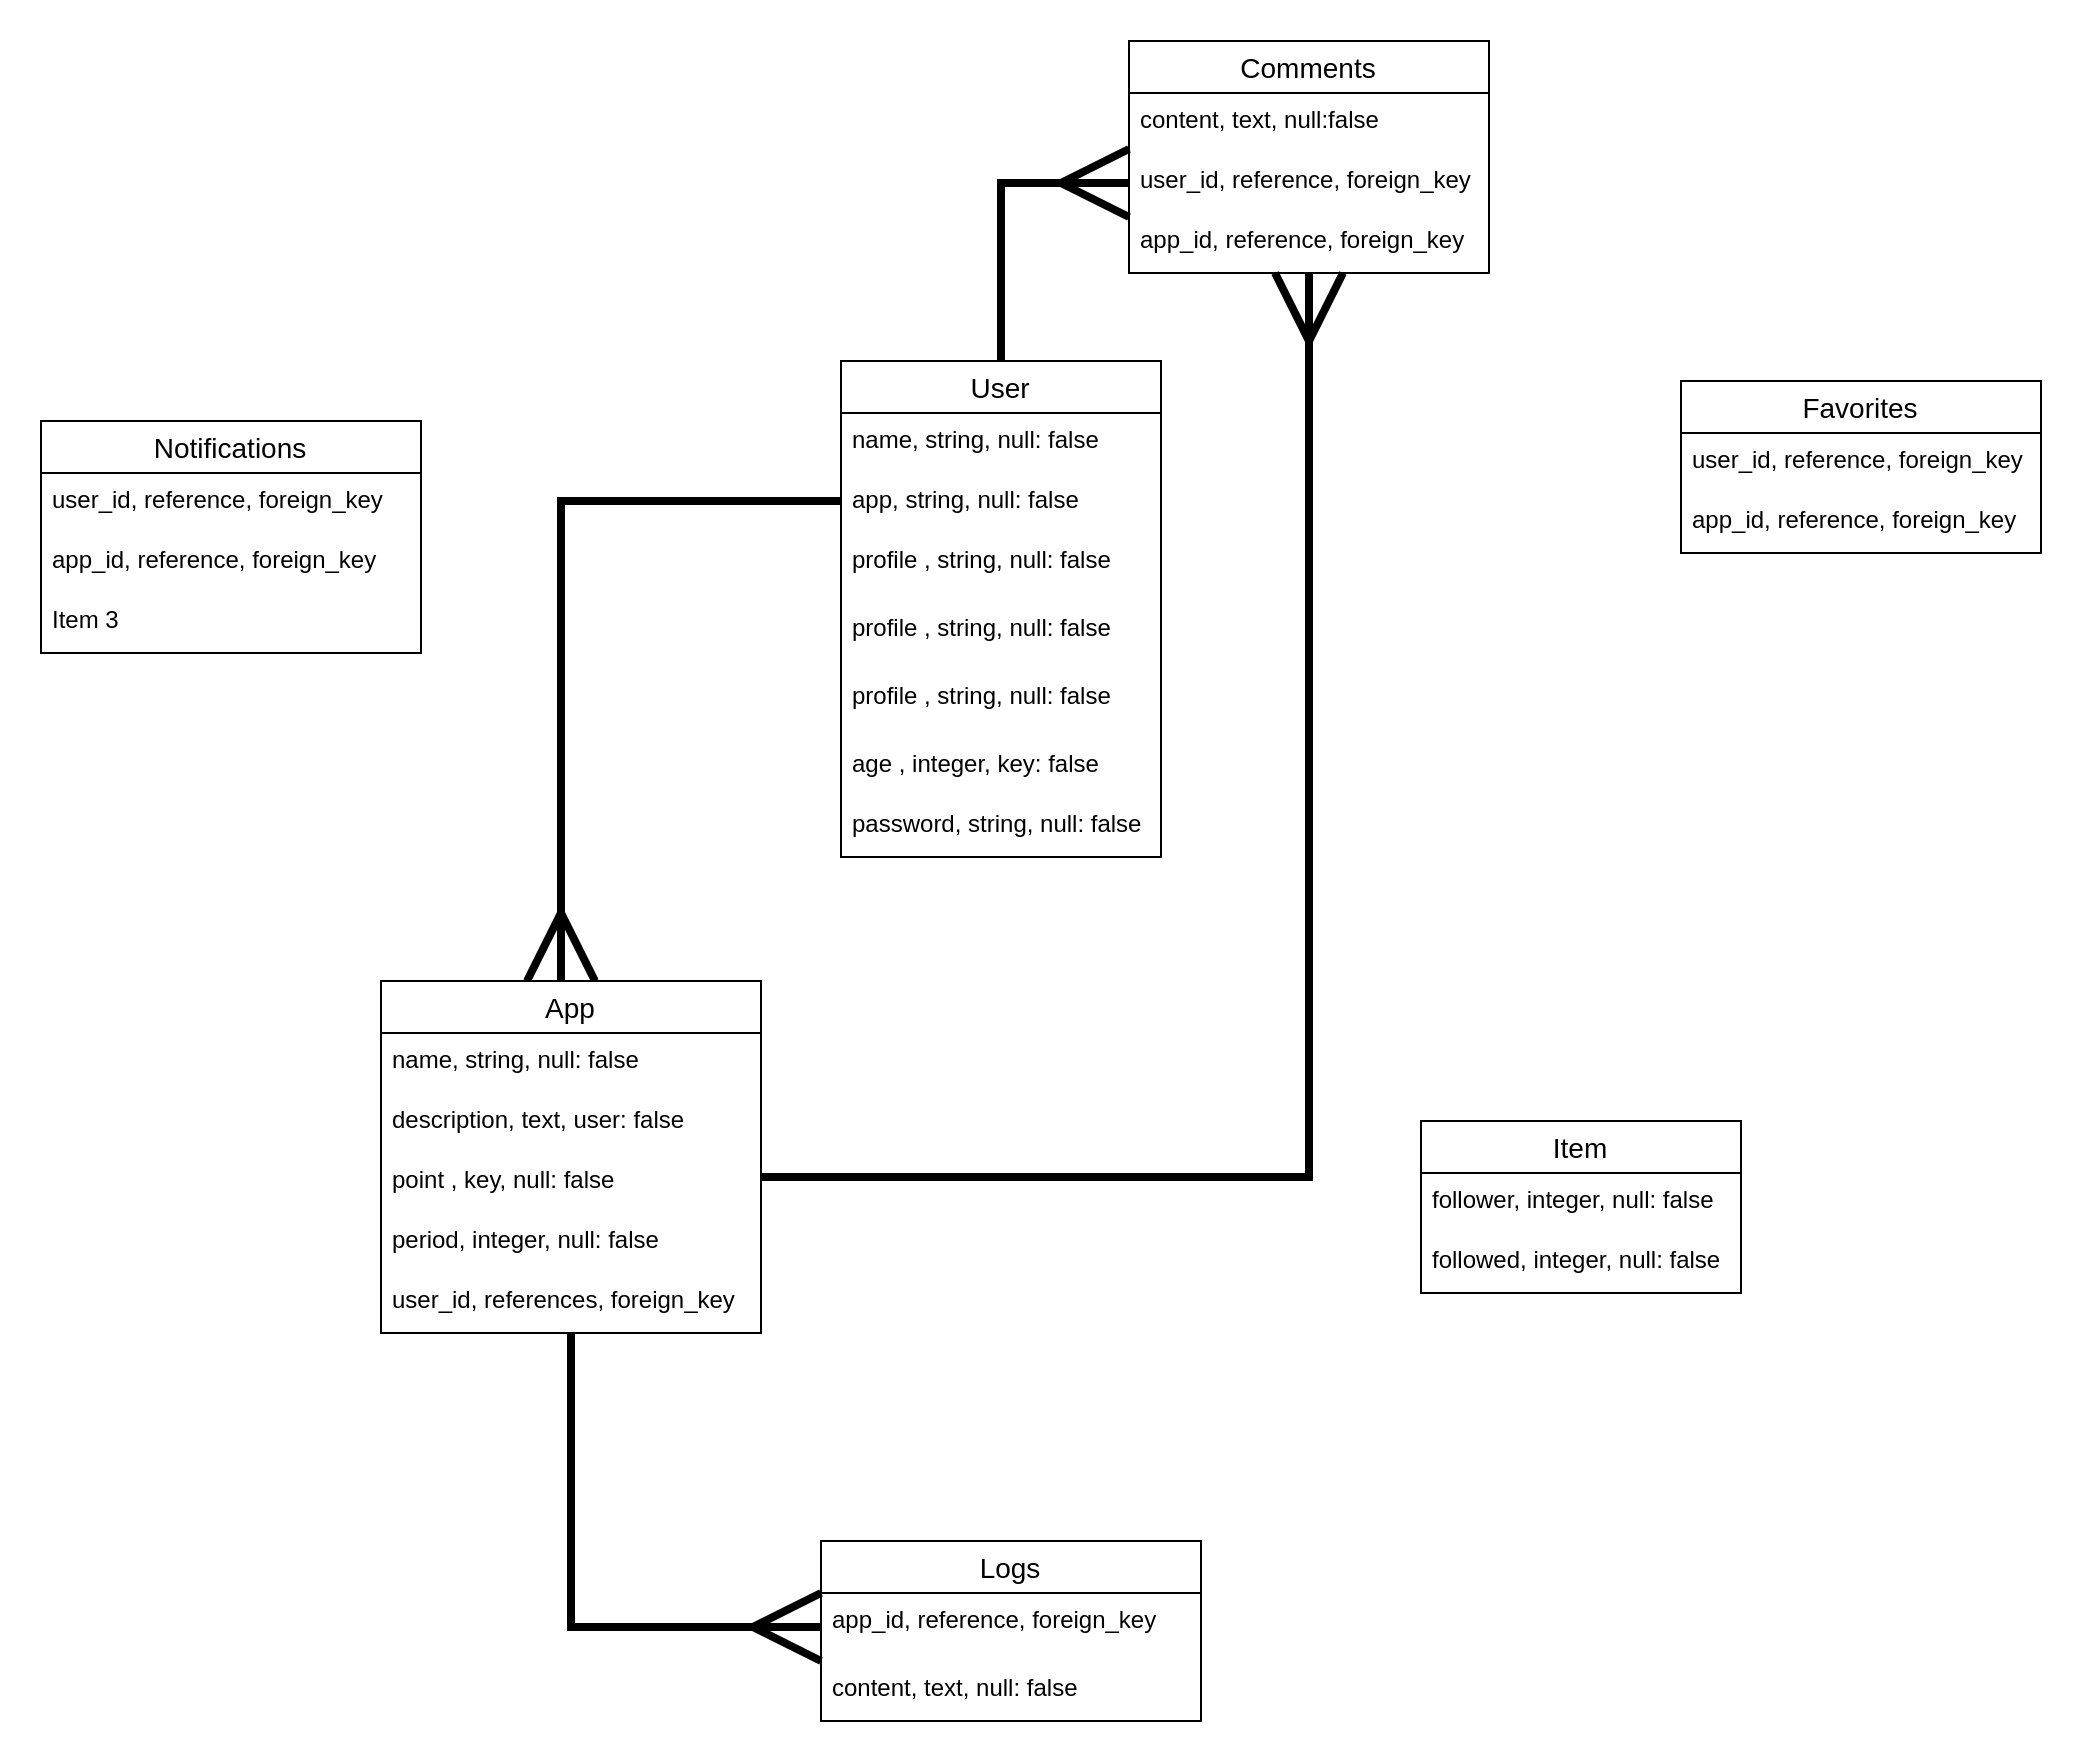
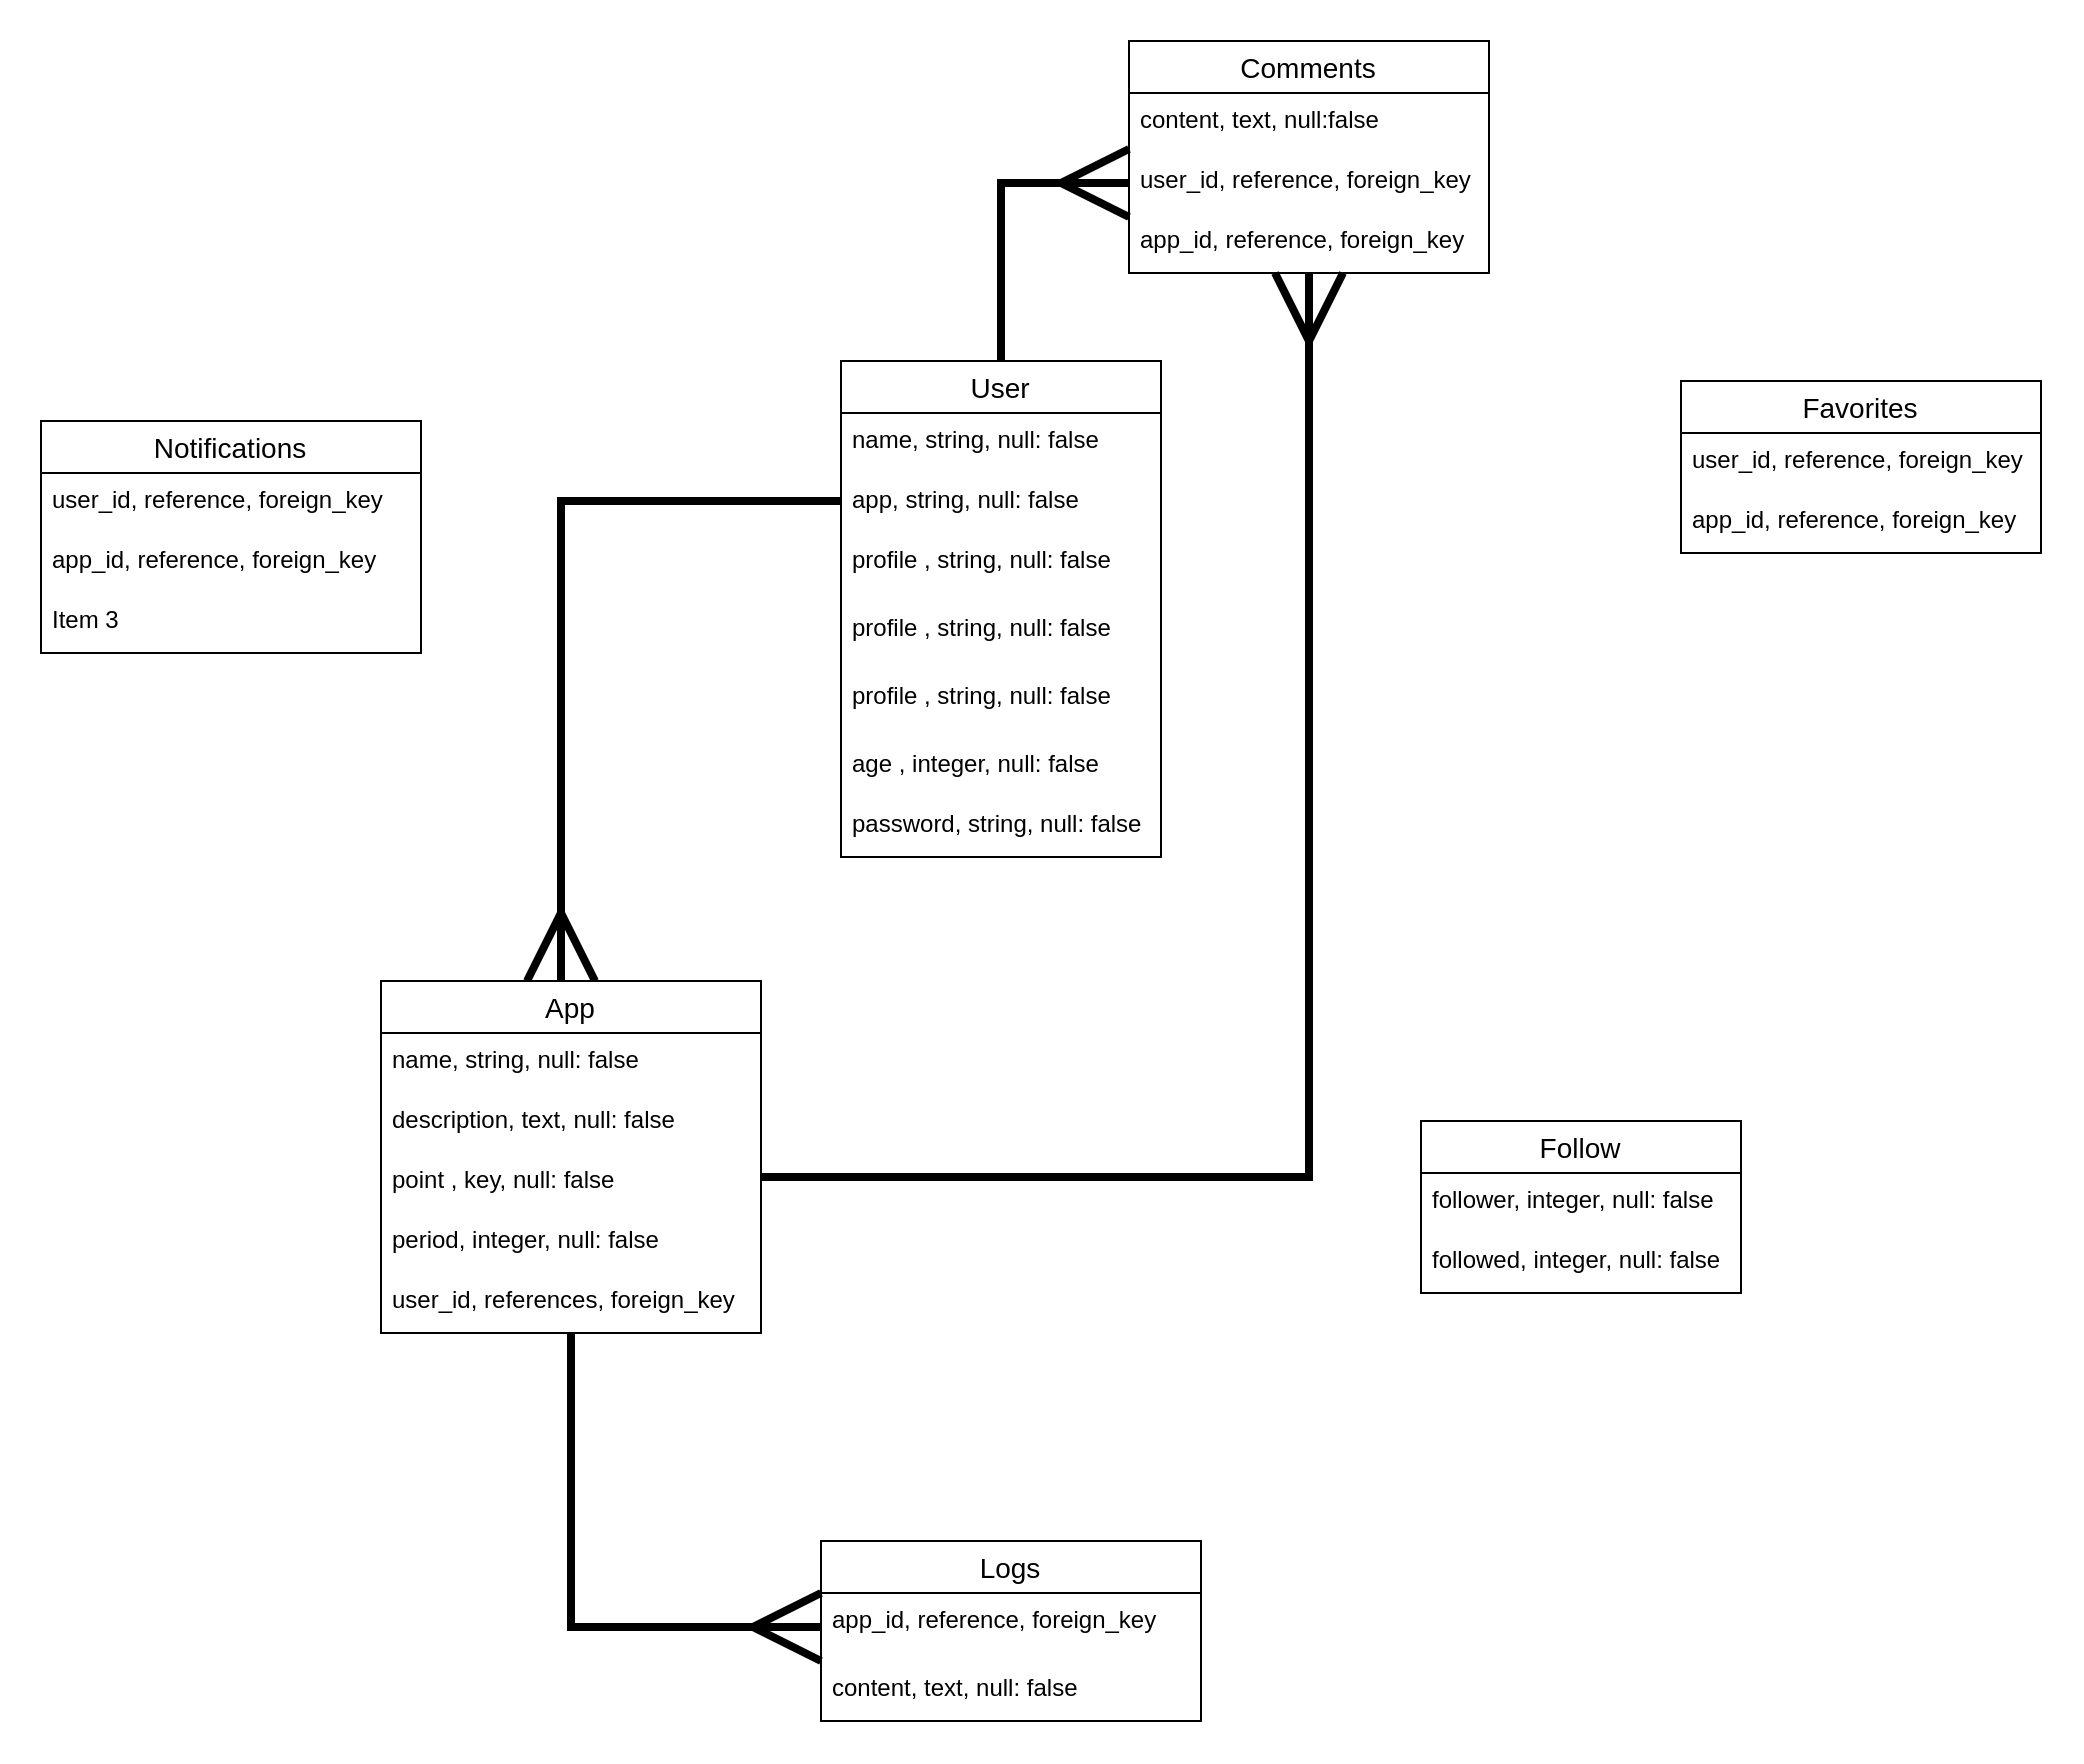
(992, 764) -> (992, 764)
(566, 1120) -> (559, 1120)
(1580, 1149) -> (1580, 1149)
